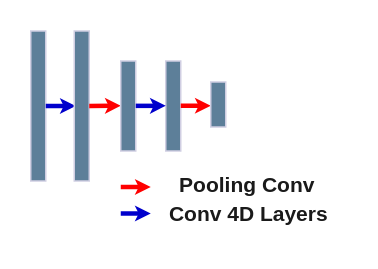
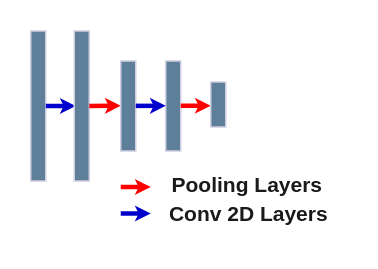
(248, 185) -> (248, 185)
(249, 214) -> (249, 214)
